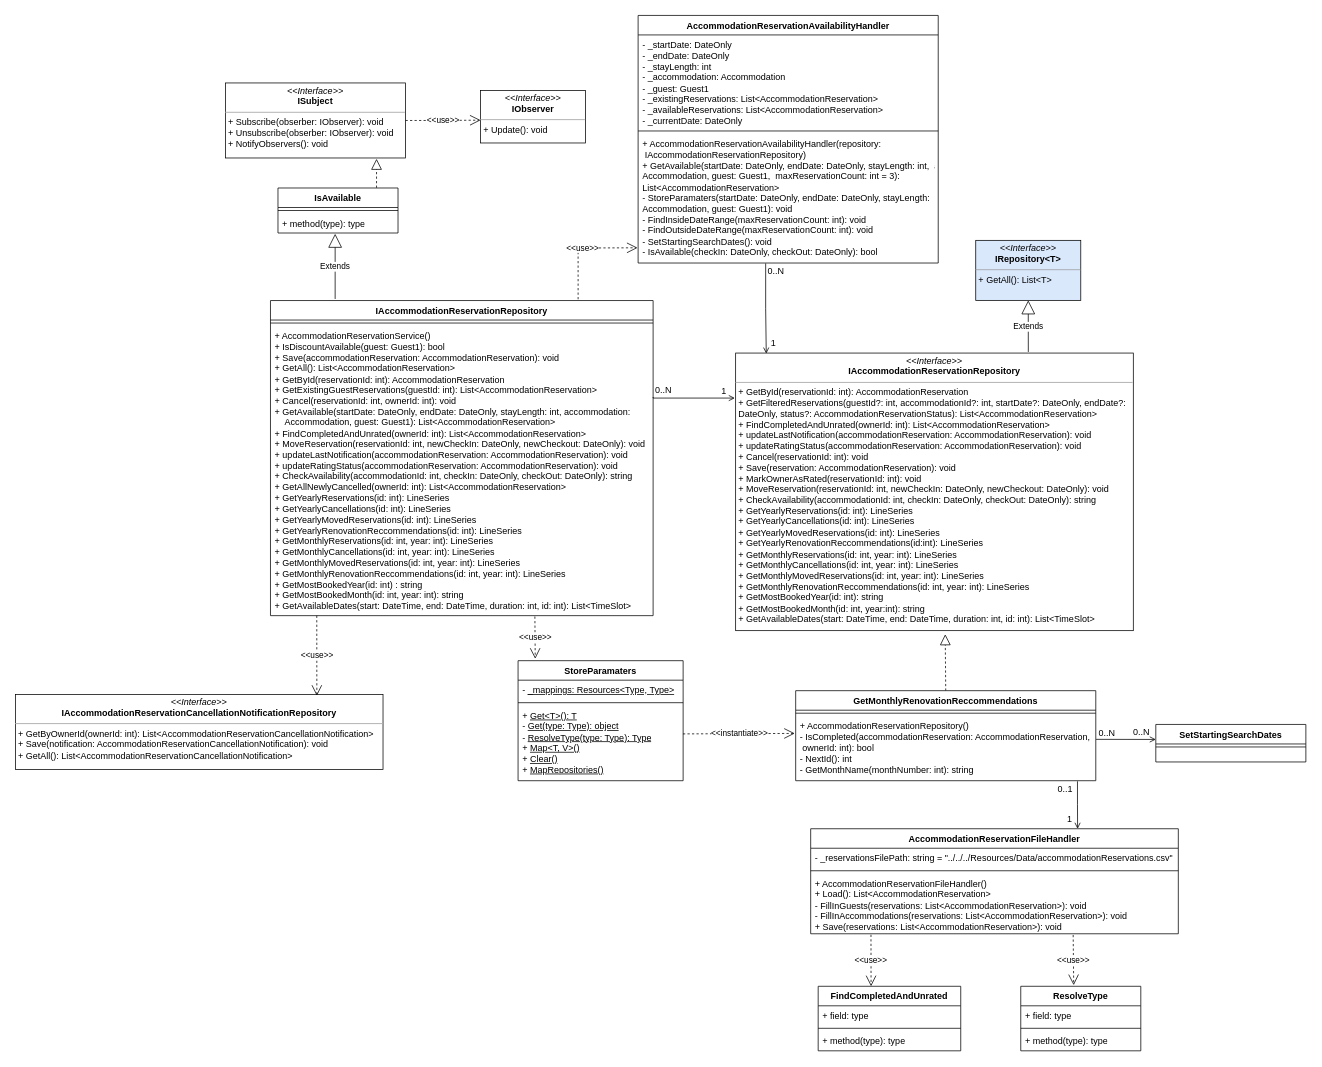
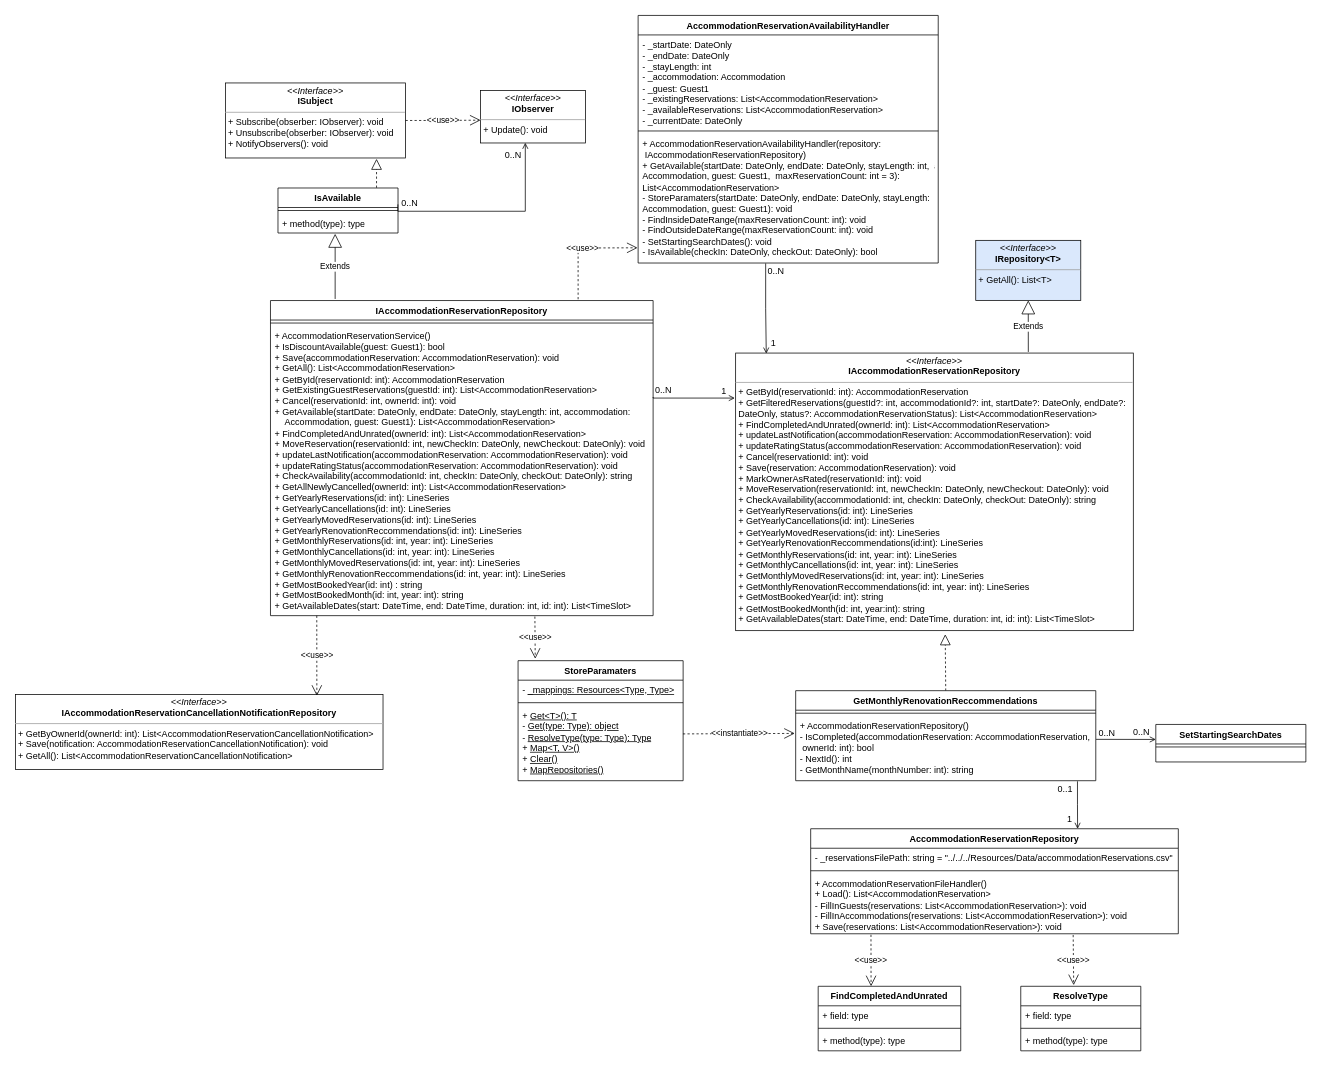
none -> (495, 211)
(994, 839) -> (994, 839)
